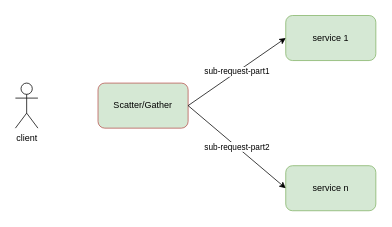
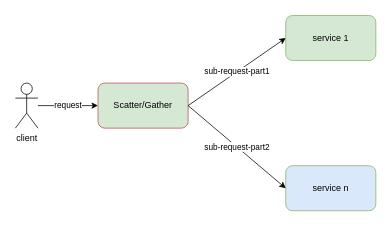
none -> (65, 105)
(330, 188) -> (330, 188)
